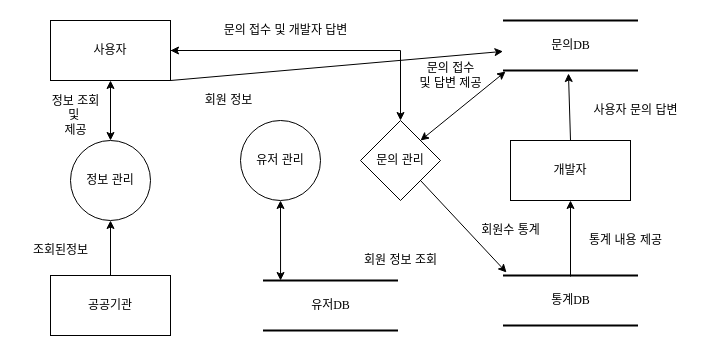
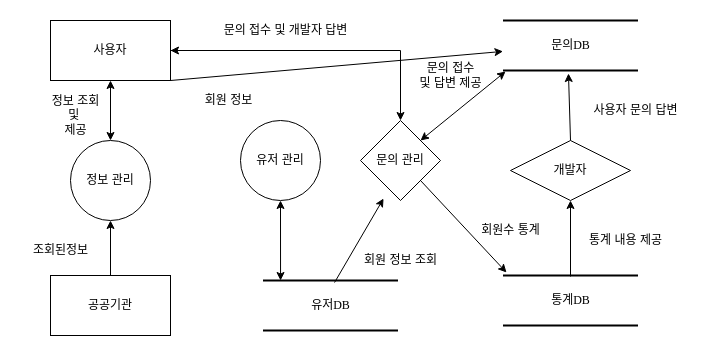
(571, 171) -> (571, 171)
none -> (358, 242)
